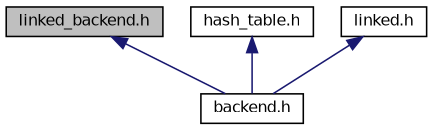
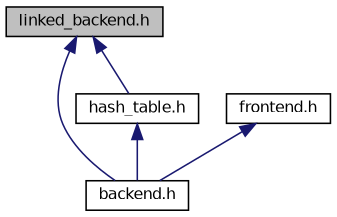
(384, 22) -> (278, 109)
none -> (115, 72)
